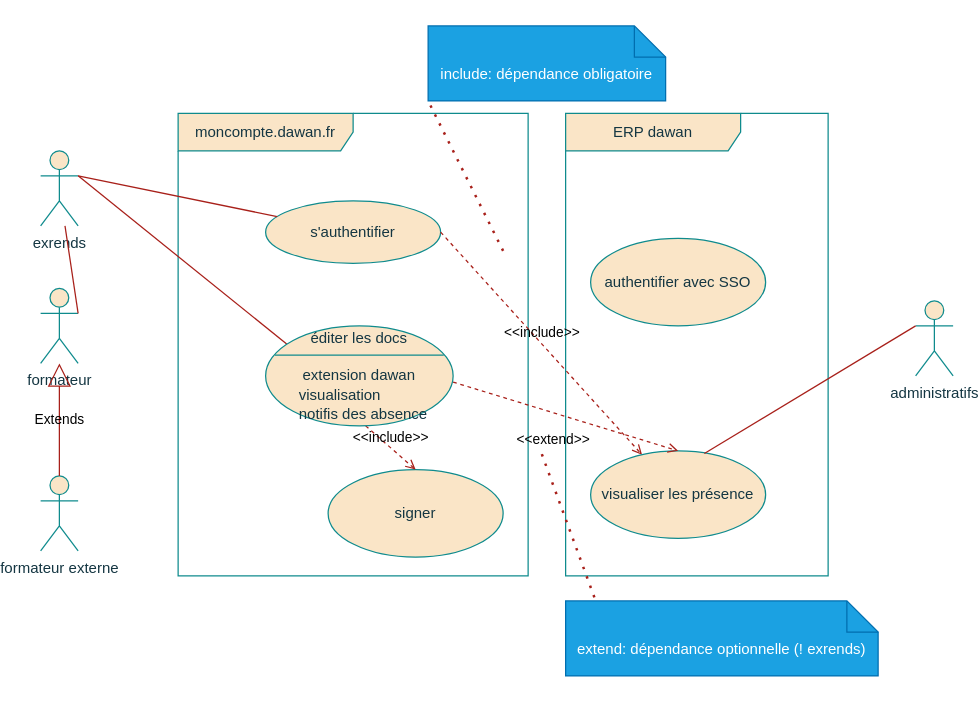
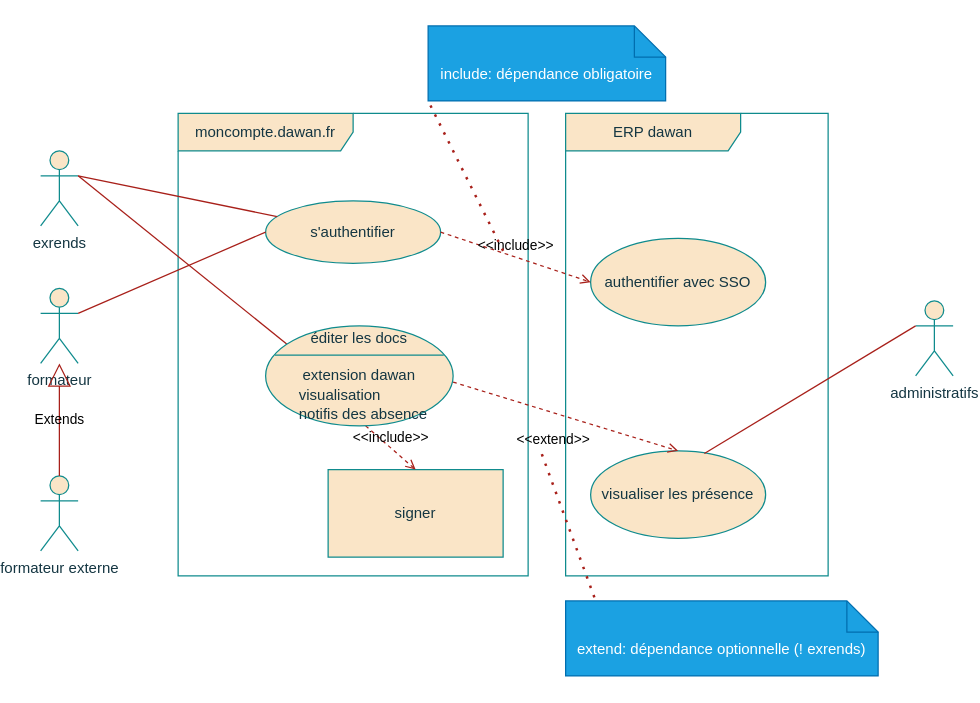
(71, 268) -> (172, 272)
(540, 342) -> (514, 256)
(416, 513) -> (416, 513)
